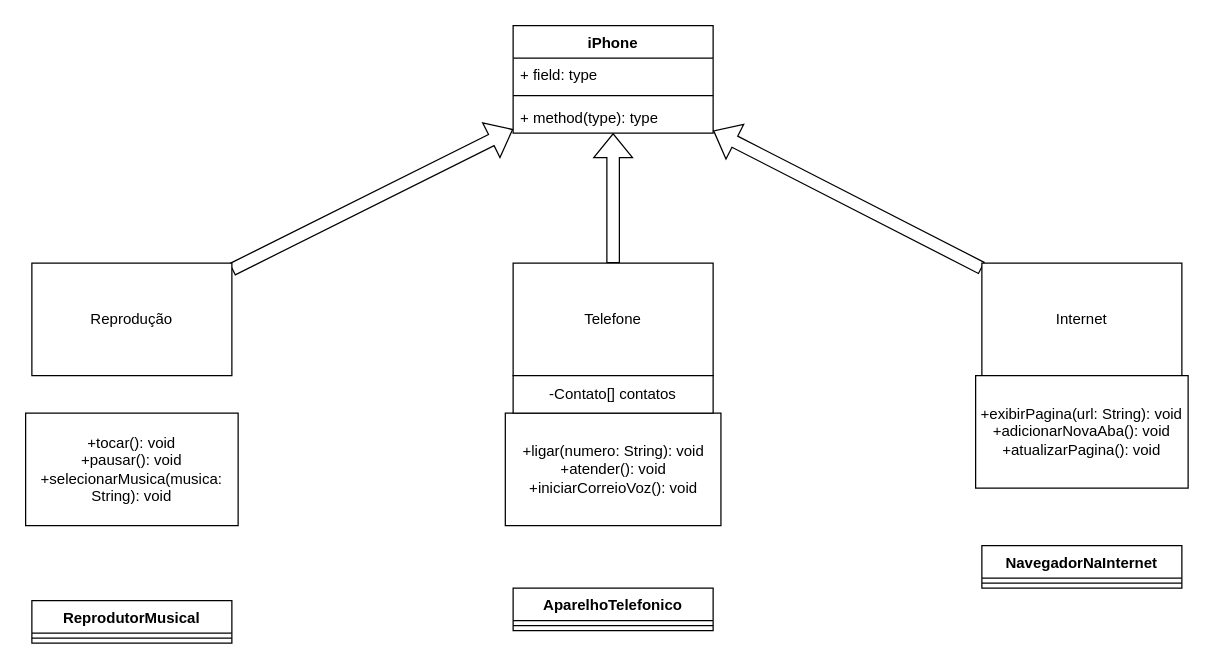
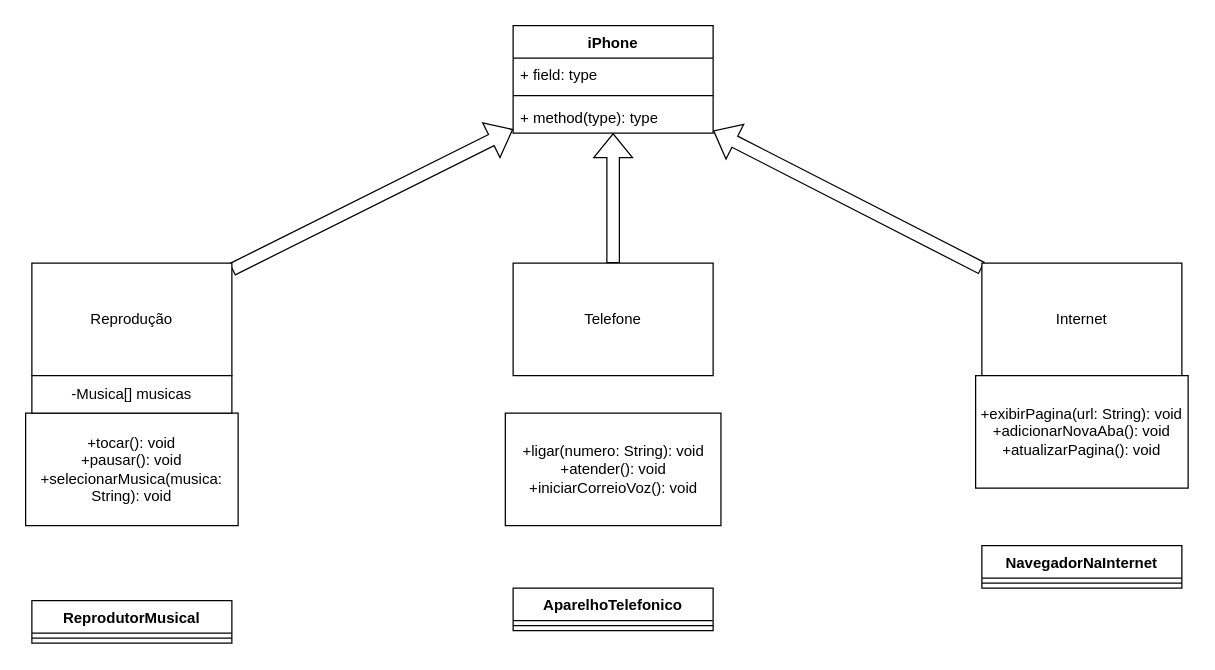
none -> (132, 394)
(613, 394) -> none
